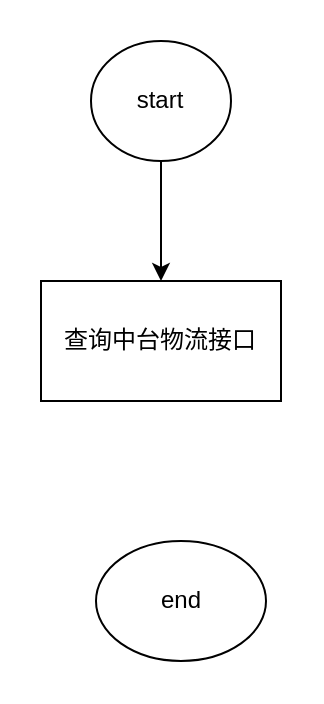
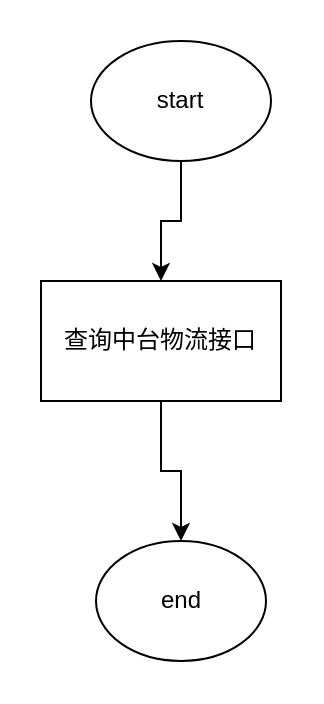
(161, 101) -> (181, 101)
none -> (164, 471)
